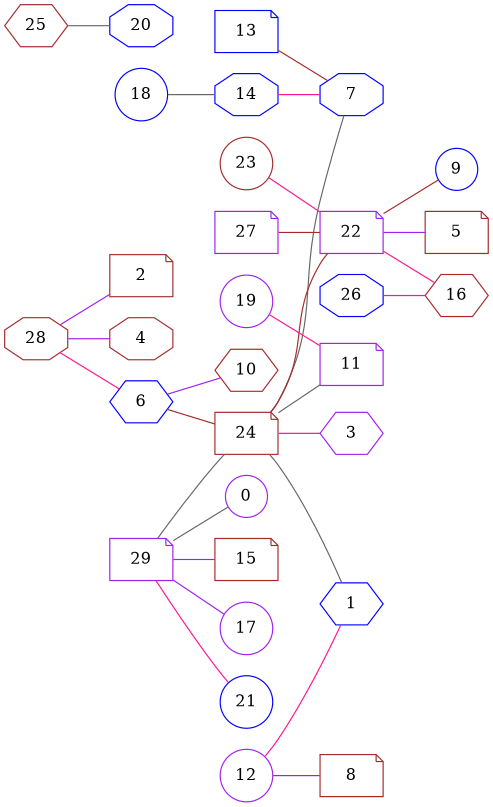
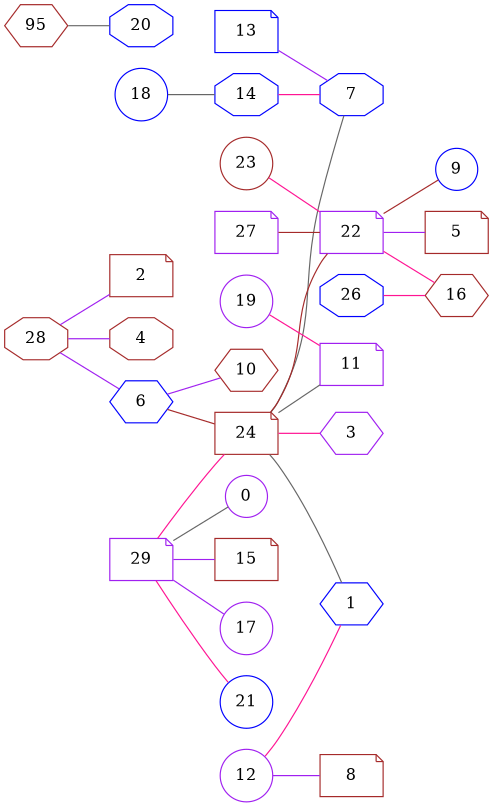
(36, 26) -> (36, 26)
(303, 66) -> (303, 66)
(90, 371) -> (90, 371)
(190, 495) -> (190, 495)
